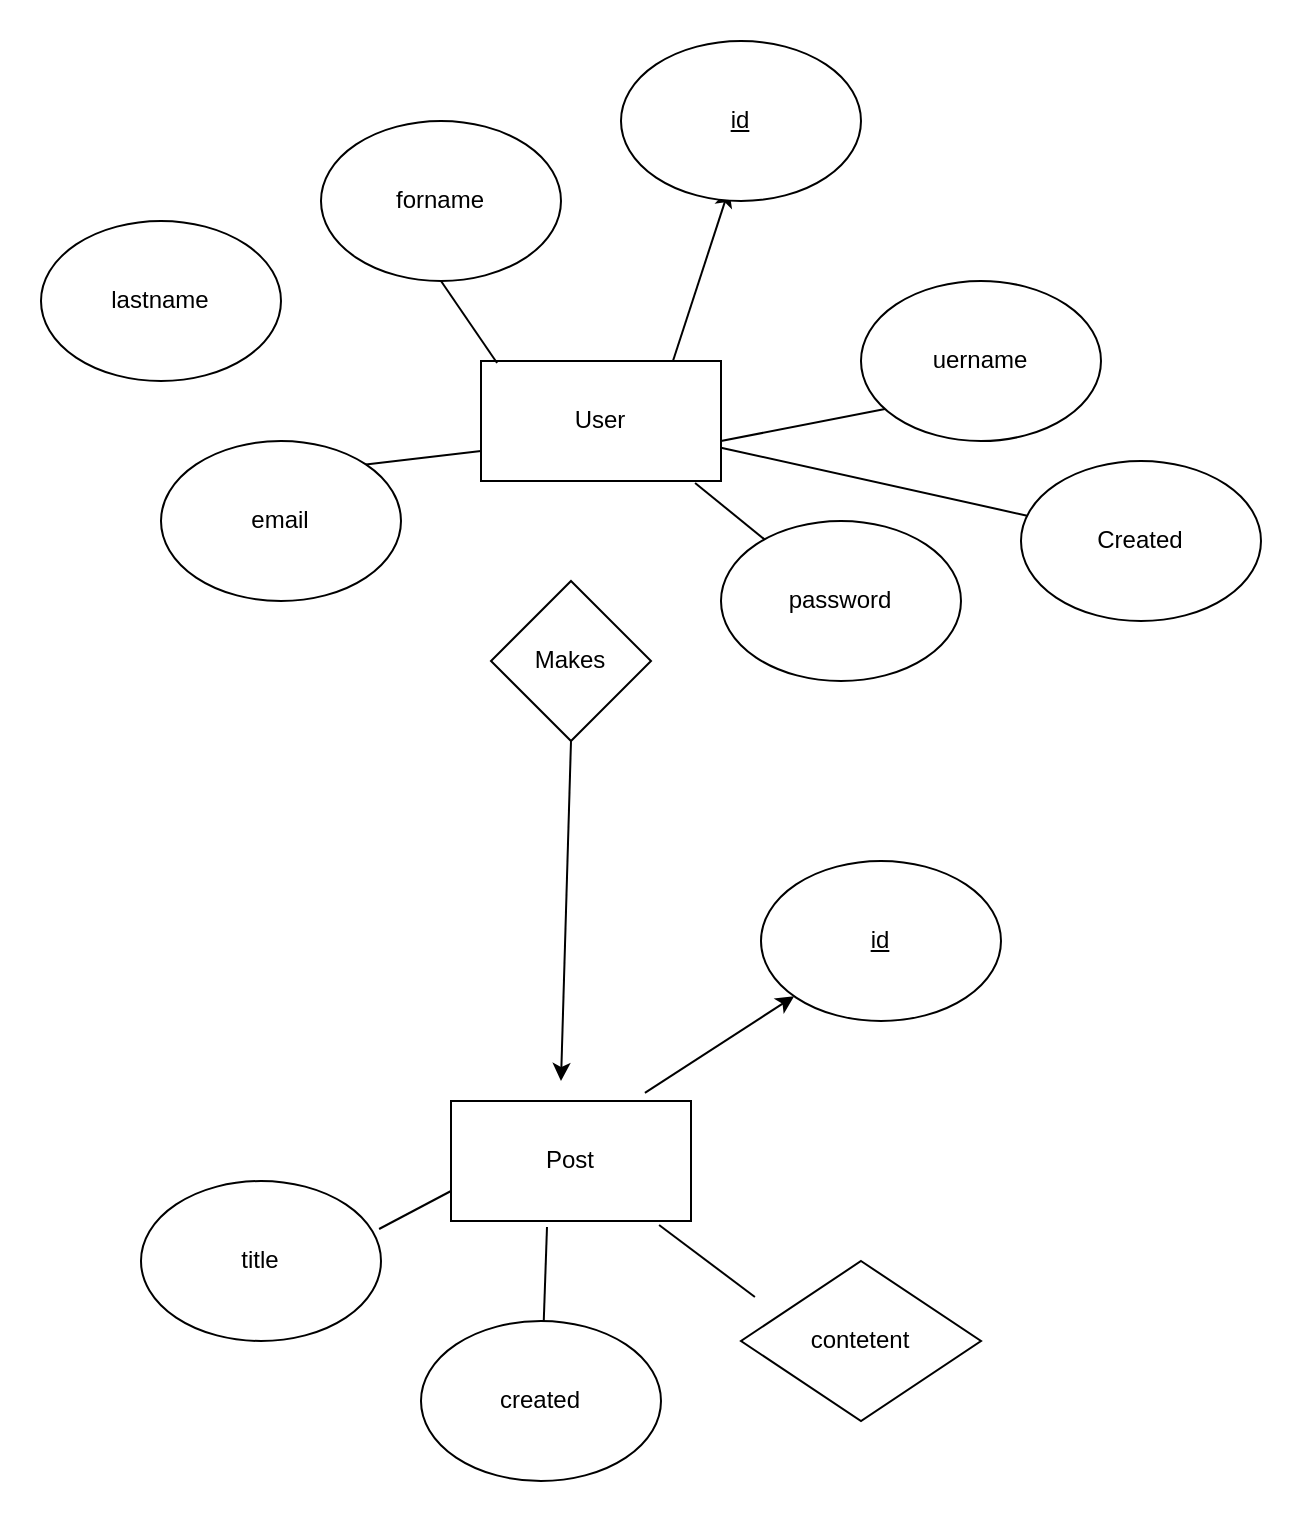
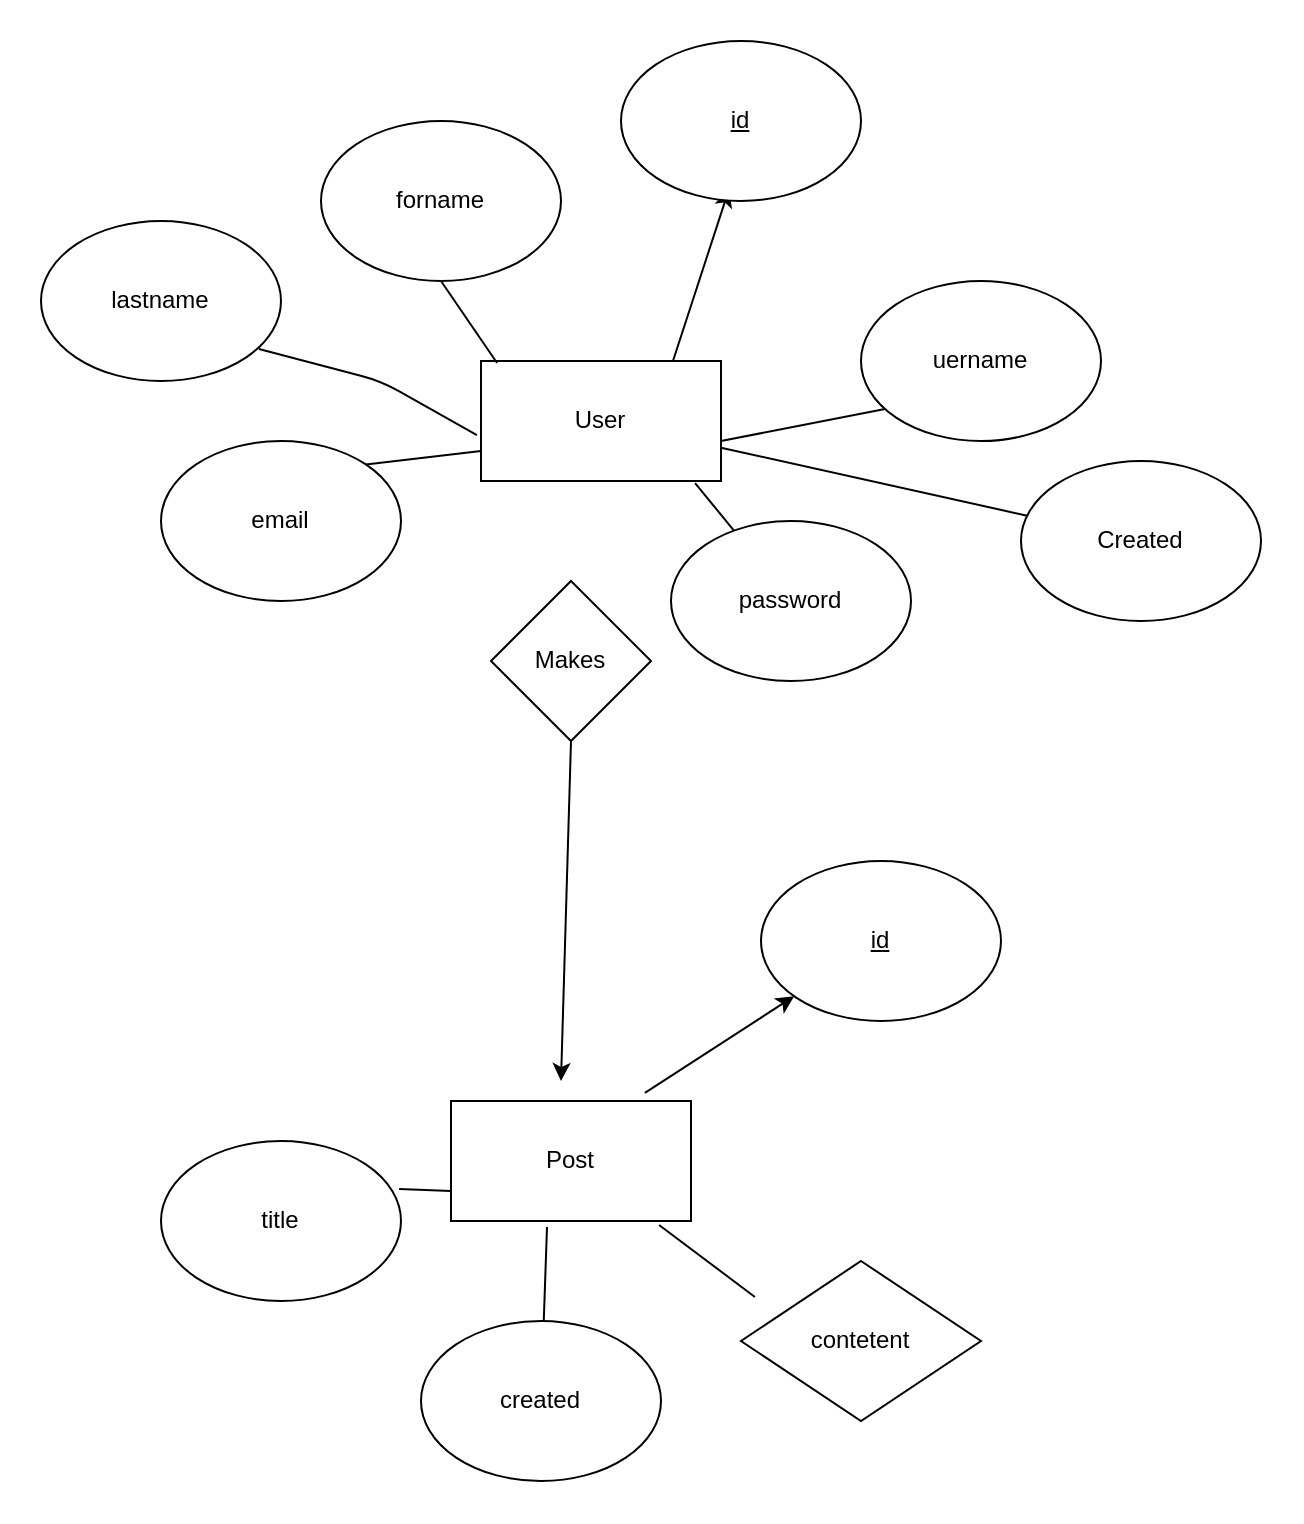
none -> (371, 379)
(841, 601) -> (791, 601)
(261, 1261) -> (281, 1221)
